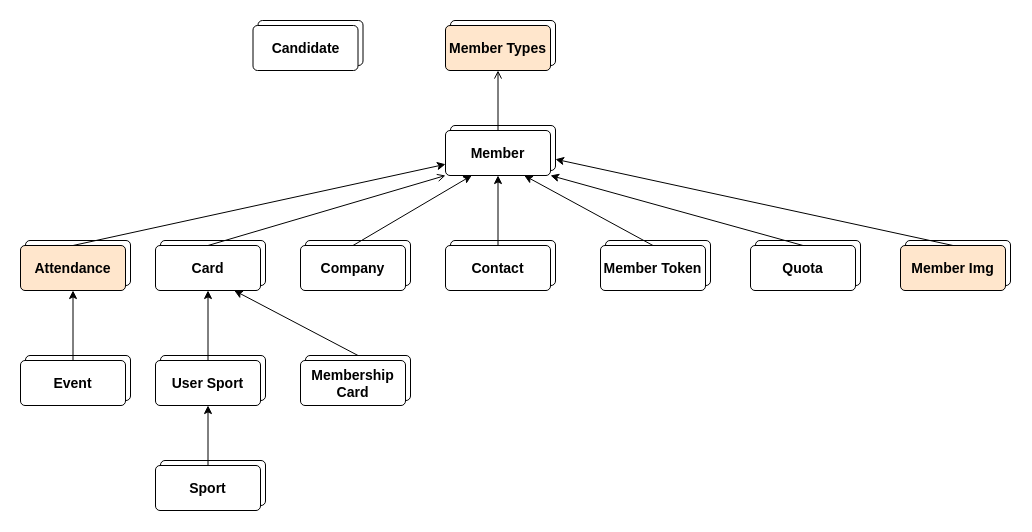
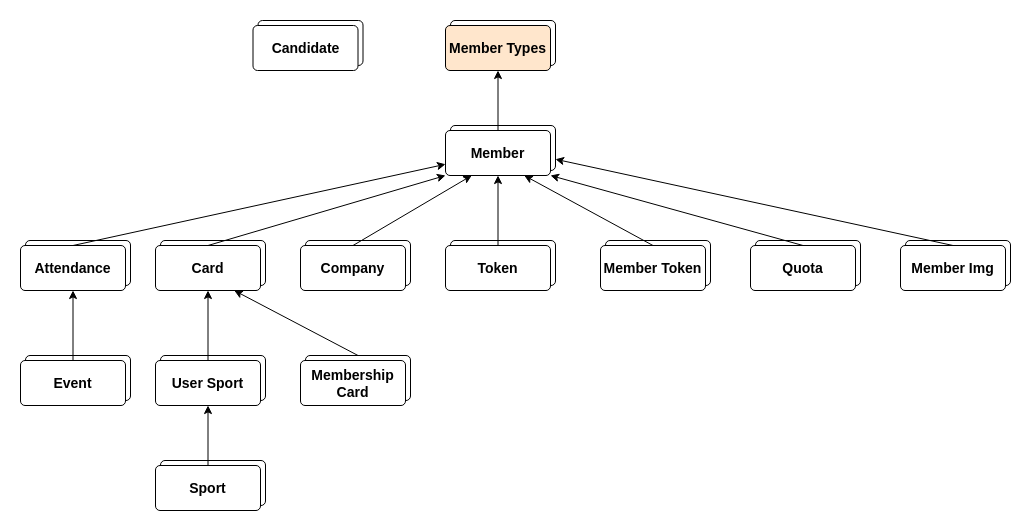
(498, 77) -> (498, 79)
(440, 177) -> (437, 178)
(73, 268) -> (73, 268)
(953, 268) -> (953, 268)
(498, 269) -> (498, 269)
